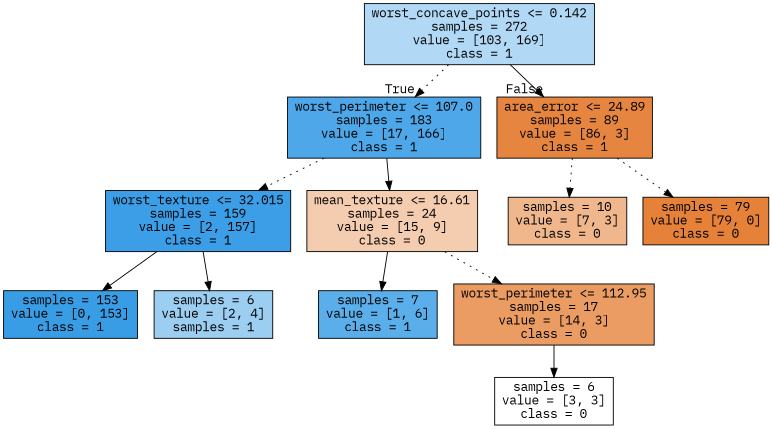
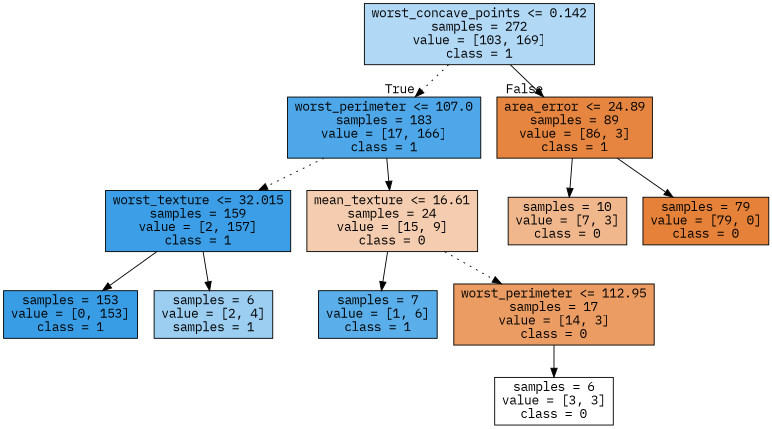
(571, 173) -> (571, 173)
(641, 175) -> (641, 175)
